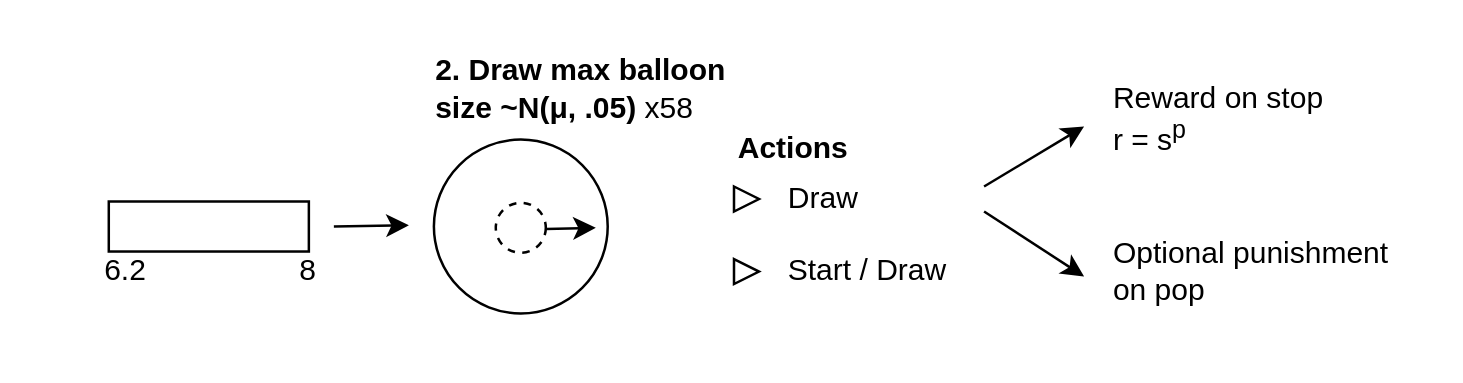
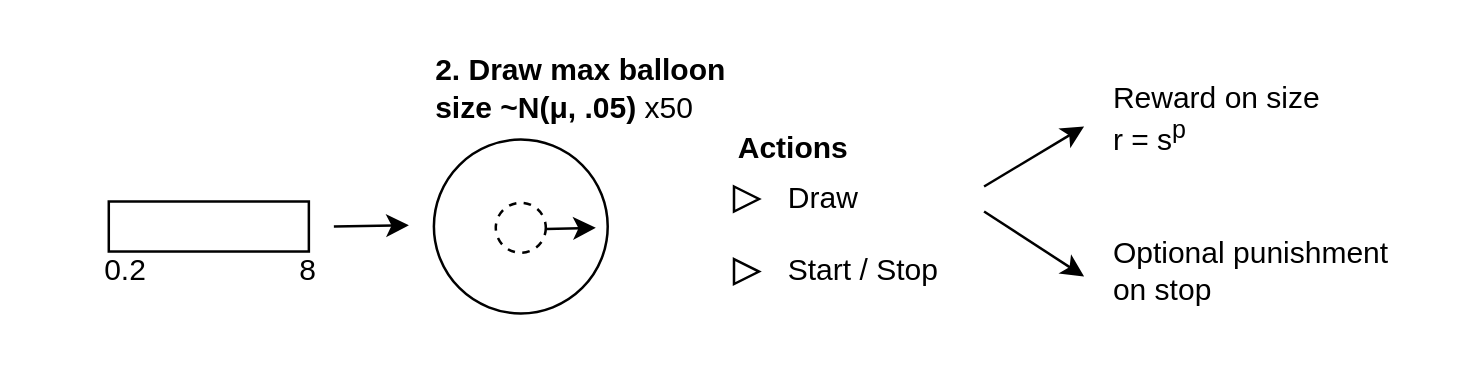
(584, 89) -> (584, 89)
(1224, 119) -> (1220, 119)
(126, 271) -> (126, 271)
(874, 271) -> (874, 271)
(1258, 271) -> (1258, 271)
